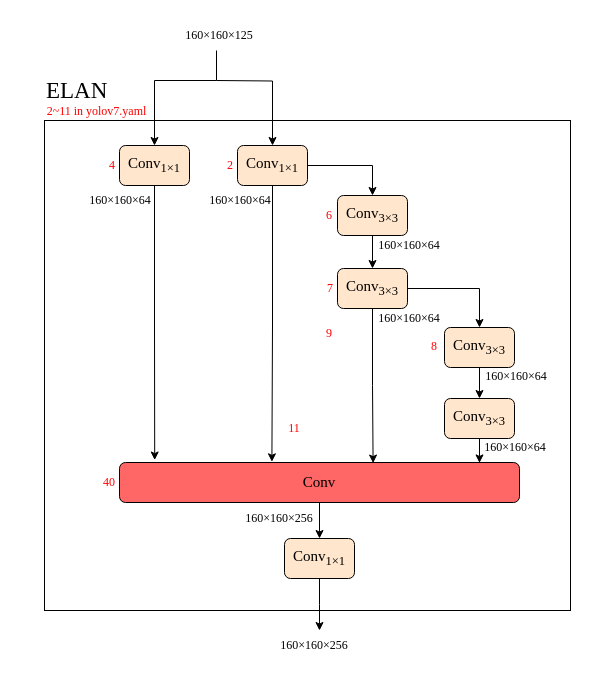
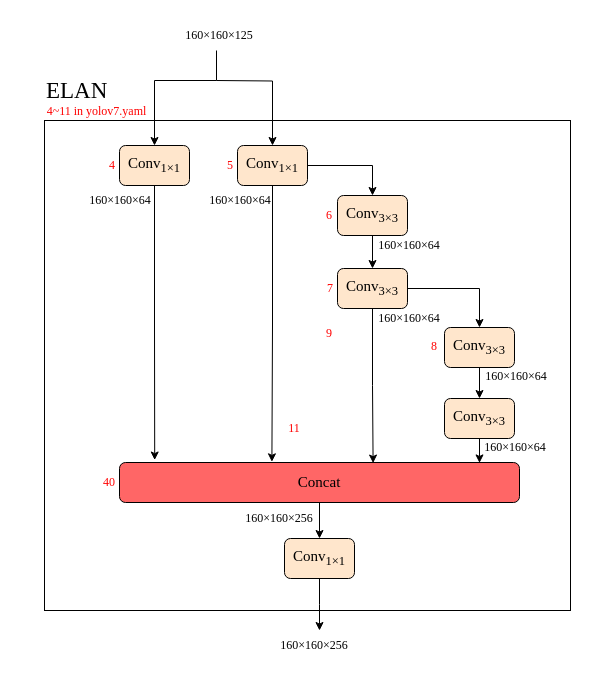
(97, 112) -> (97, 112)
(231, 166) -> (231, 166)
(320, 483) -> (320, 483)
